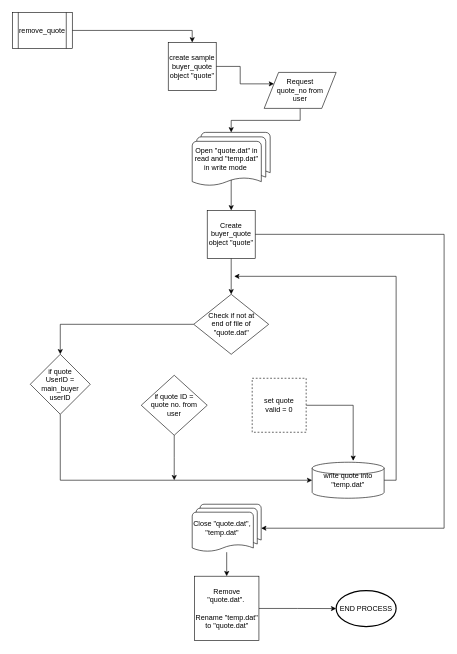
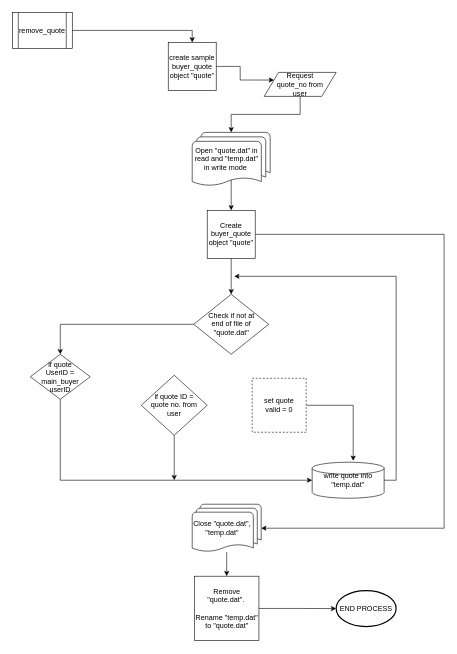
(300, 90) -> (300, 84)
(60, 384) -> (60, 377)
